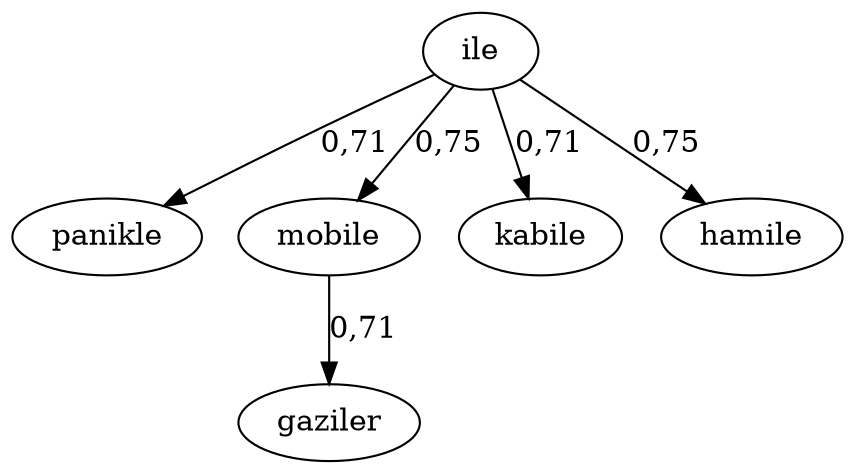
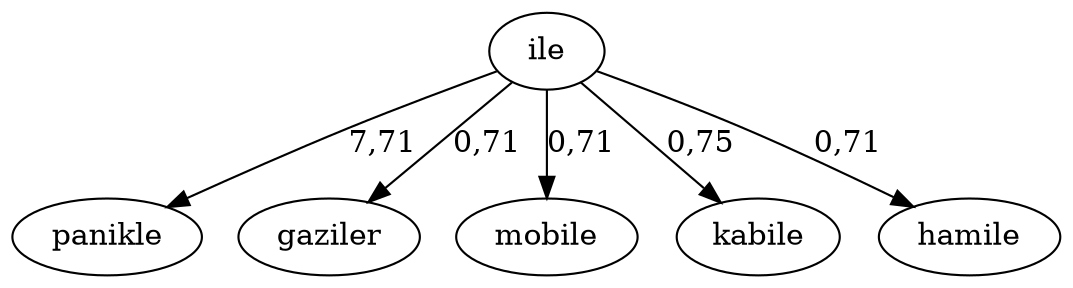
(355, 144) -> (383, 144)
(449, 144) -> (581, 144)
(549, 144) -> (701, 144)
(666, 144) -> (848, 144)
(329, 319) -> (449, 135)
